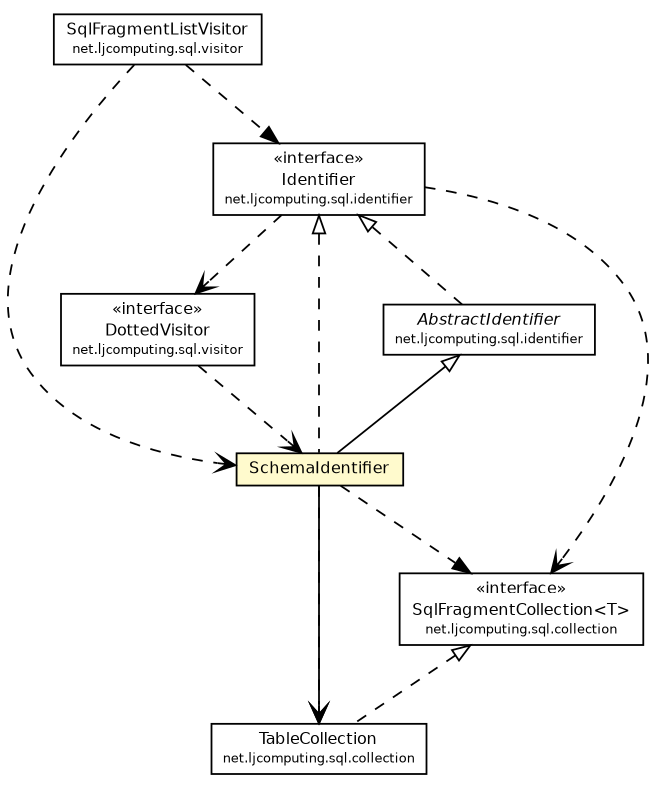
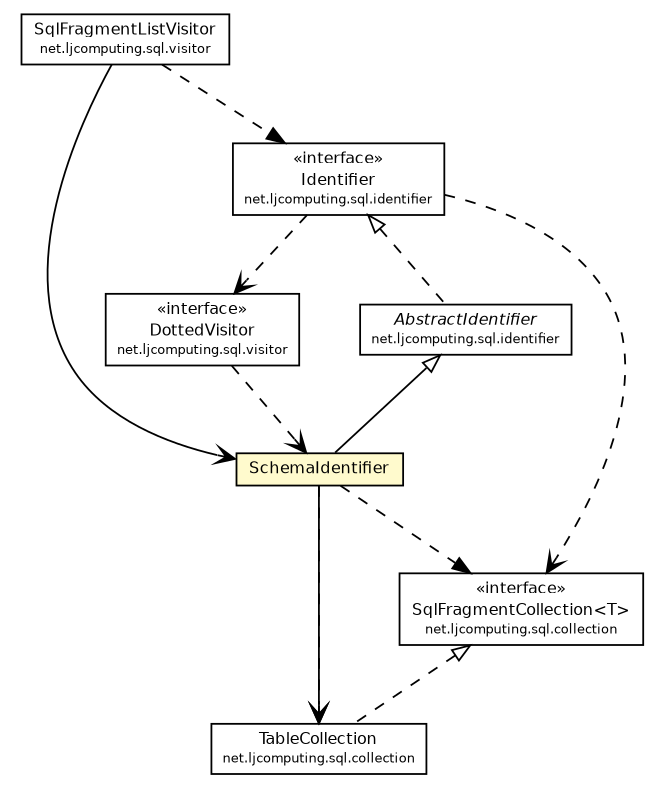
(10, 309) -> (50, 299)
(319, 343) -> none
